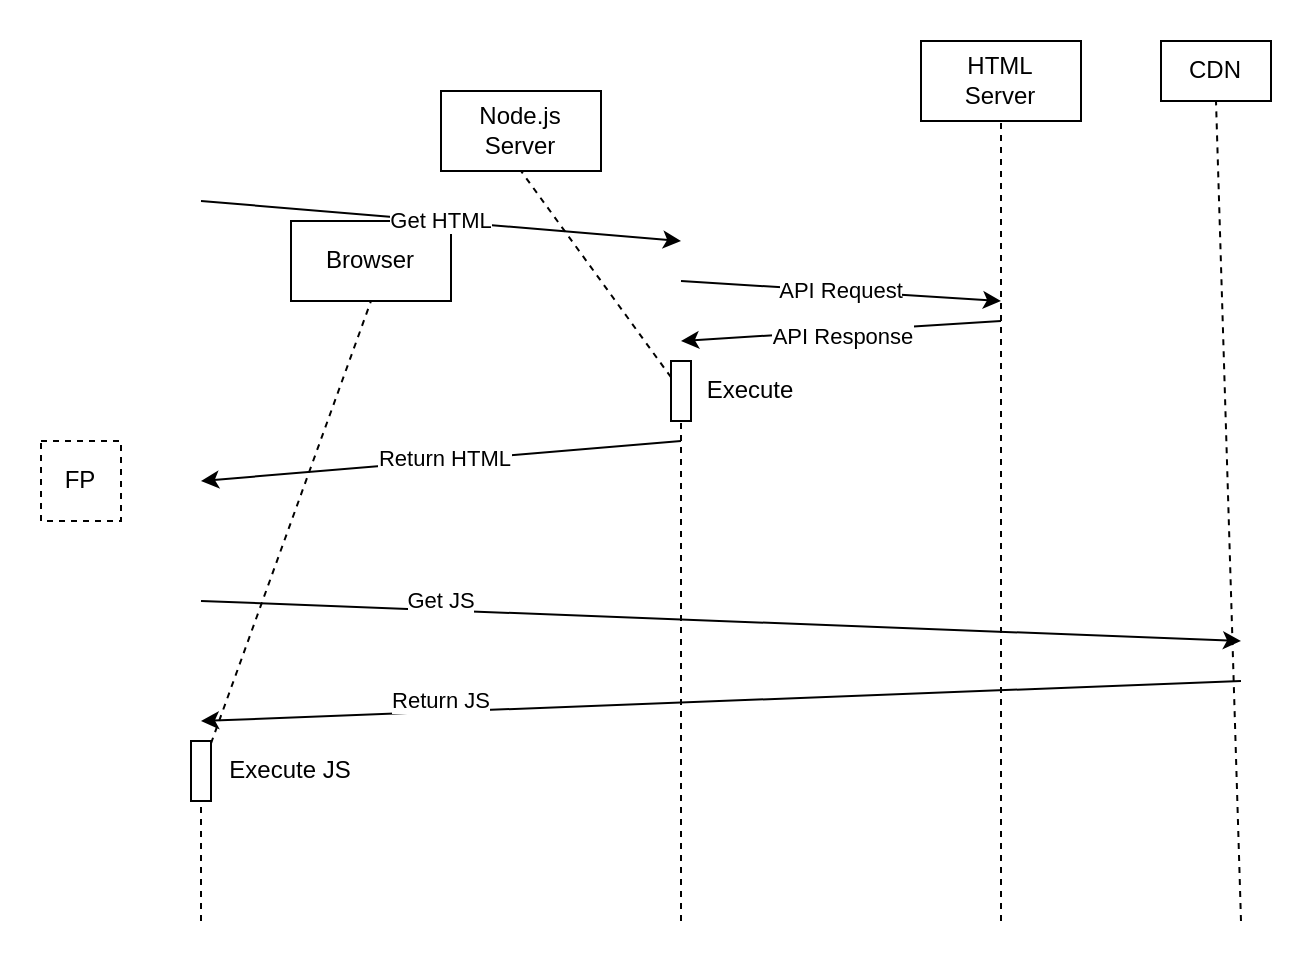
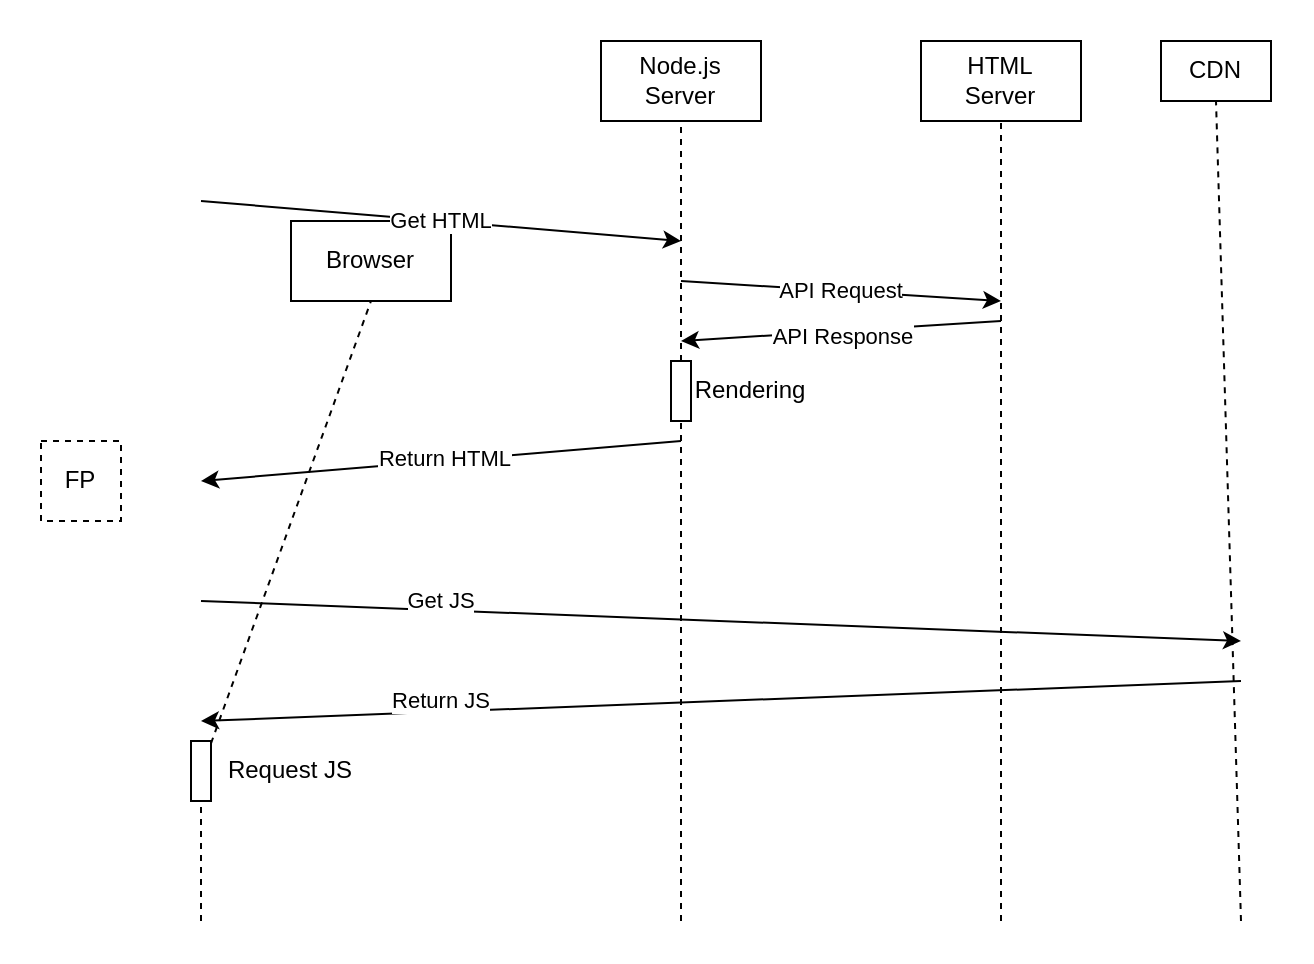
(521, 131) -> (681, 81)
(751, 391) -> (751, 391)
(291, 771) -> (291, 771)
